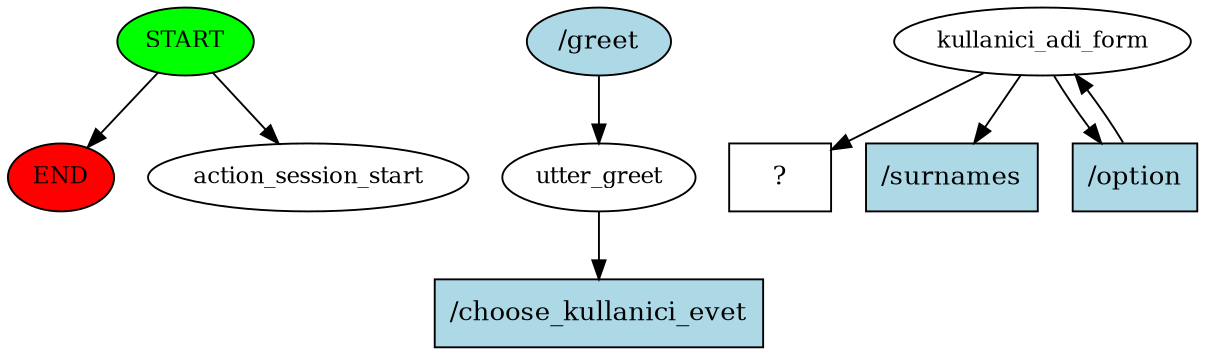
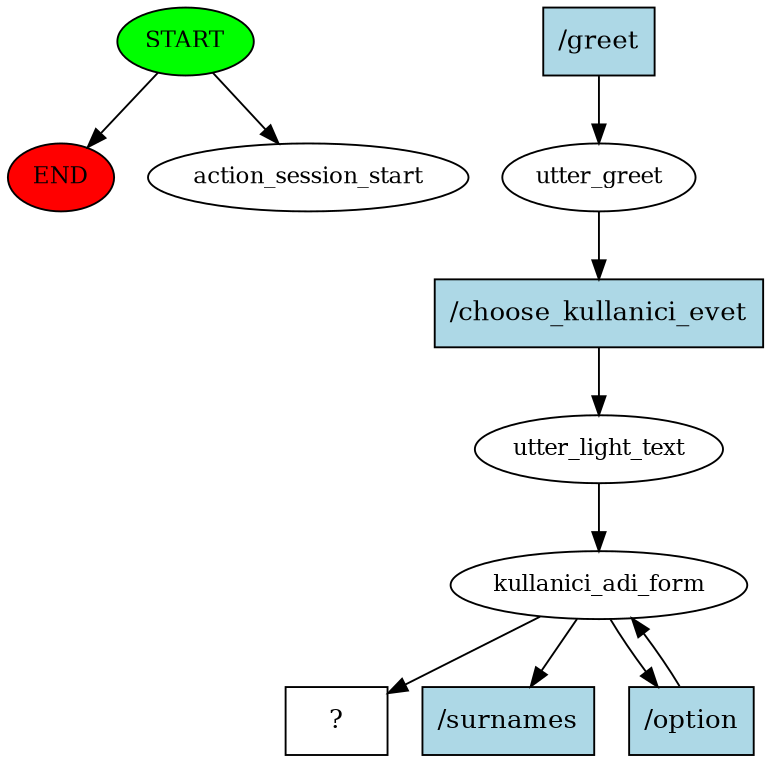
(599, 42) -> (599, 42)
none -> (599, 449)
